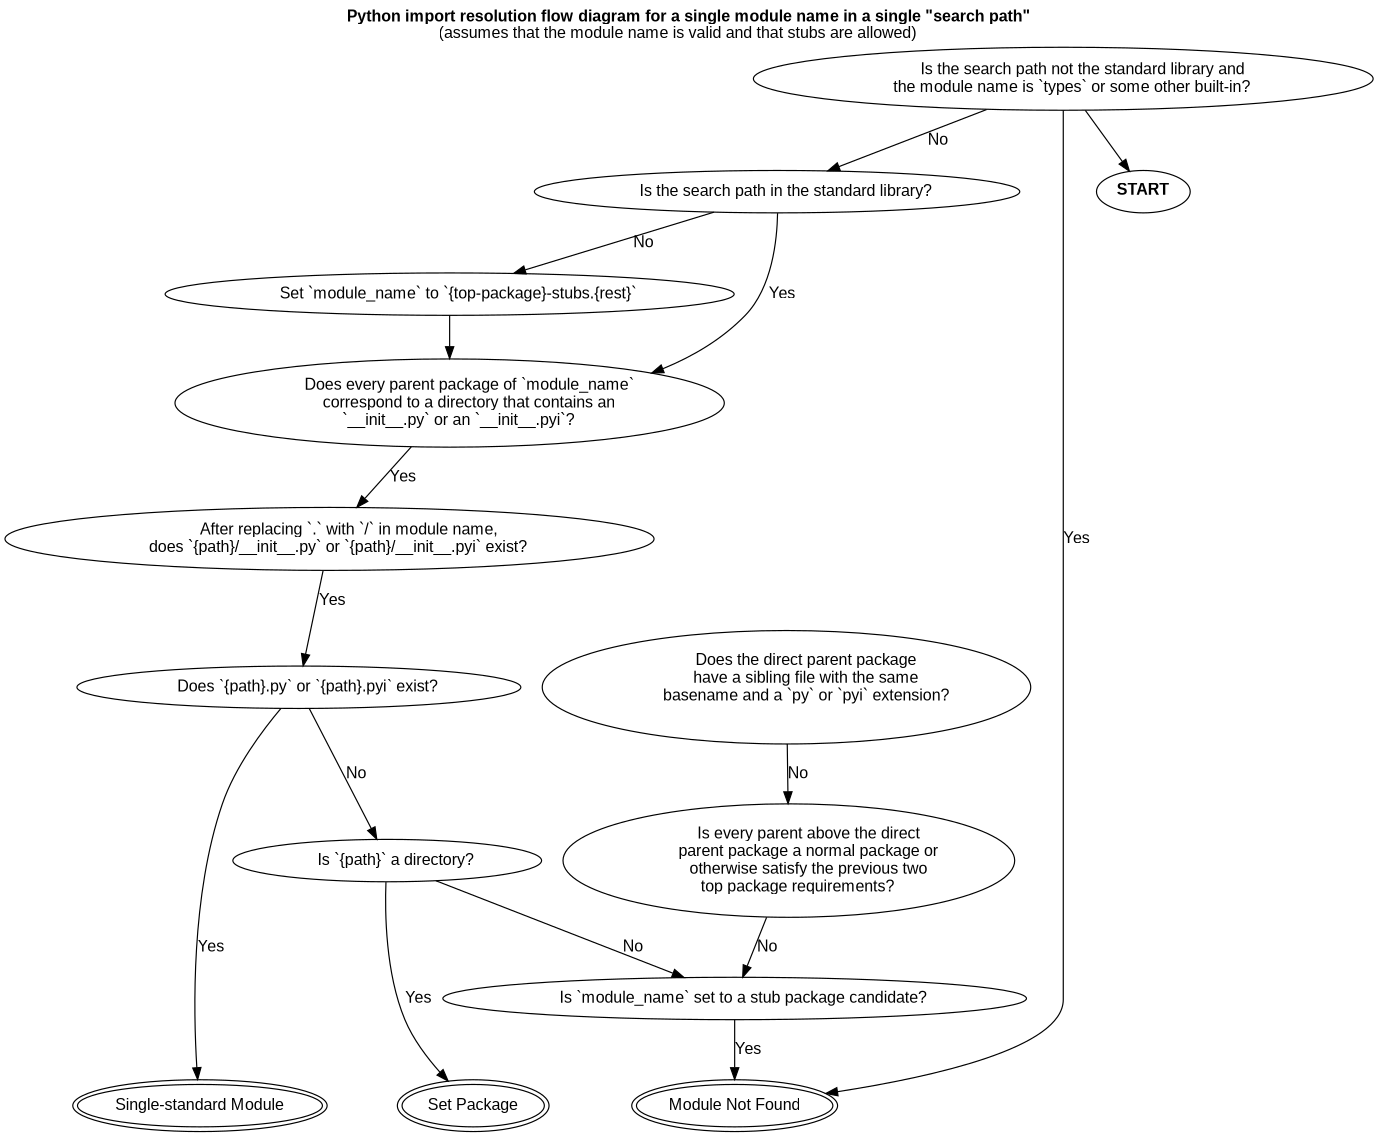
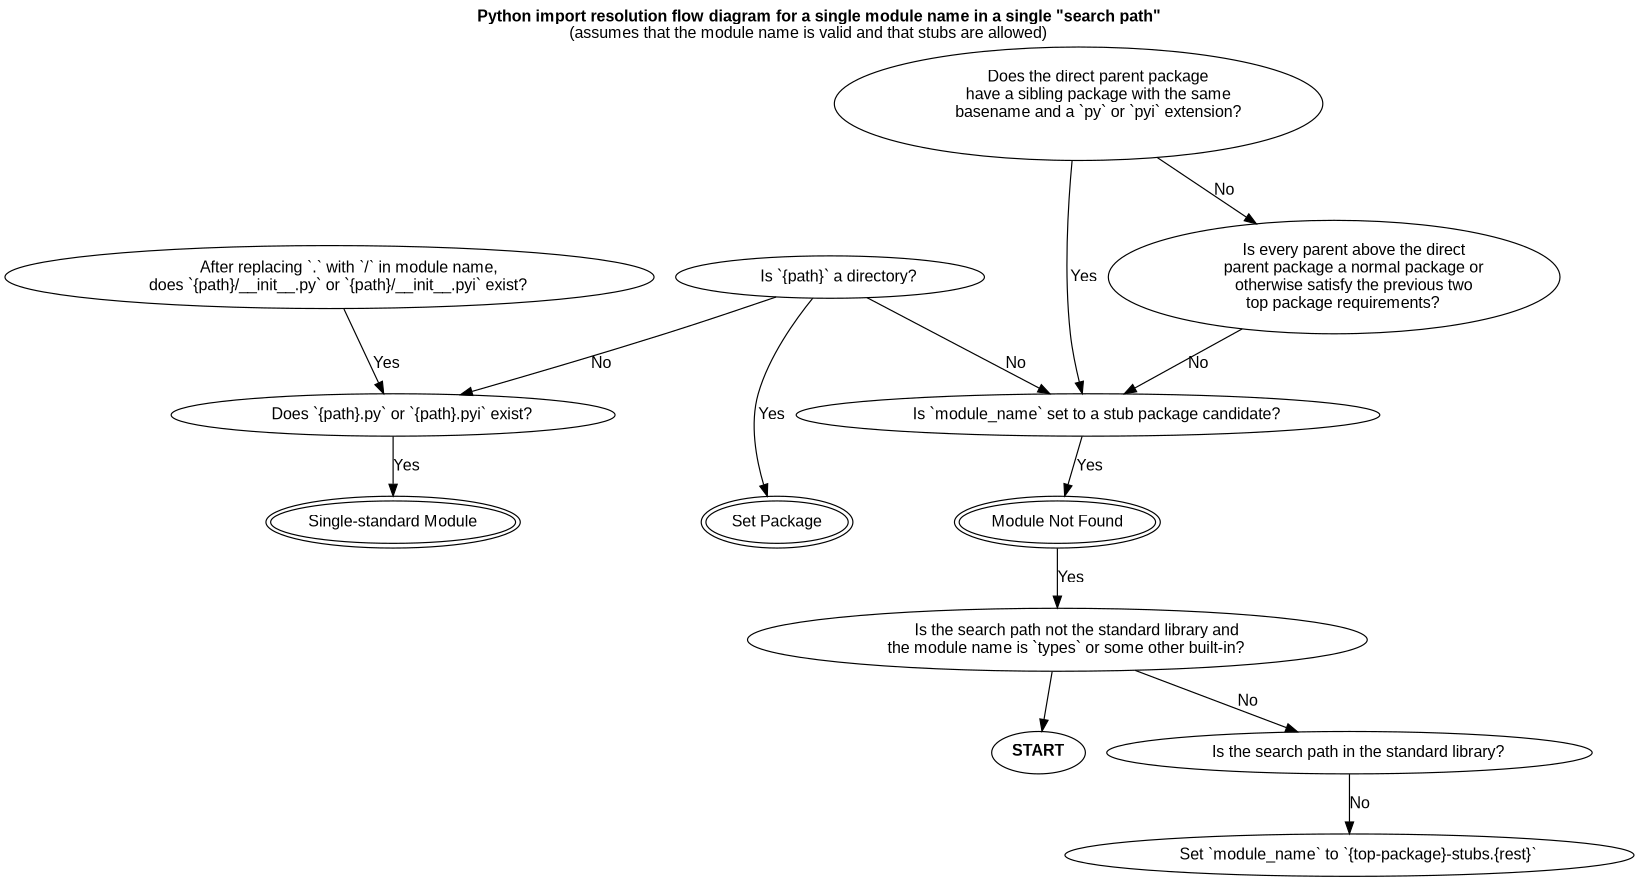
none -> (1067, 272)
(450, 403) -> none
(786, 678) -> (1079, 94)
(1063, 682) -> (1057, 572)
(340, 769) -> (625, 346)
